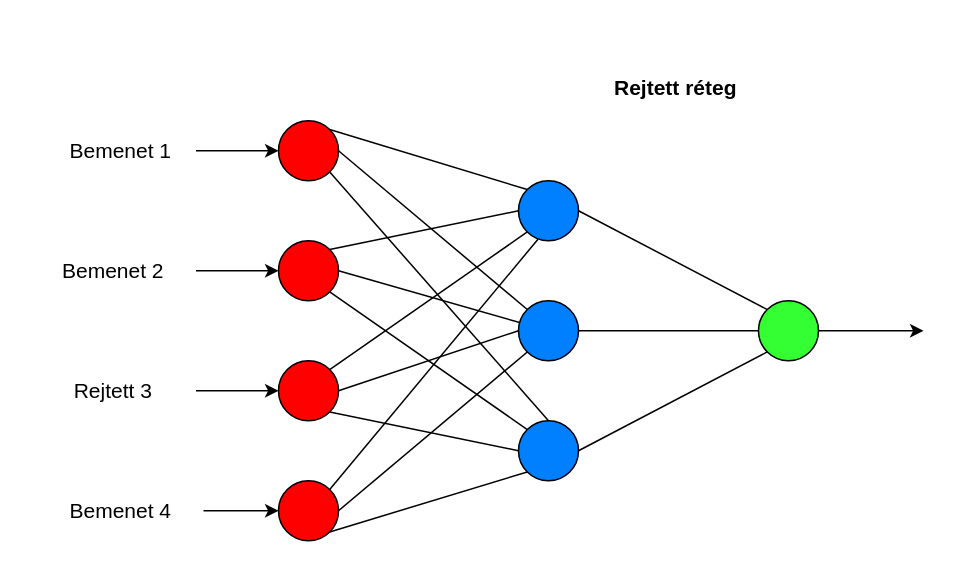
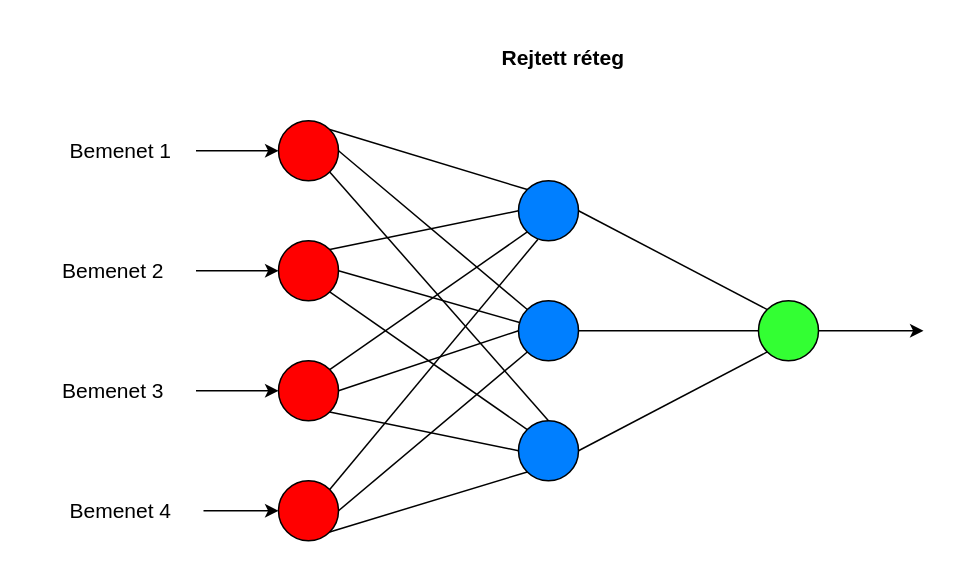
(676, 87) -> (563, 57)
(113, 391) -> (113, 391)
